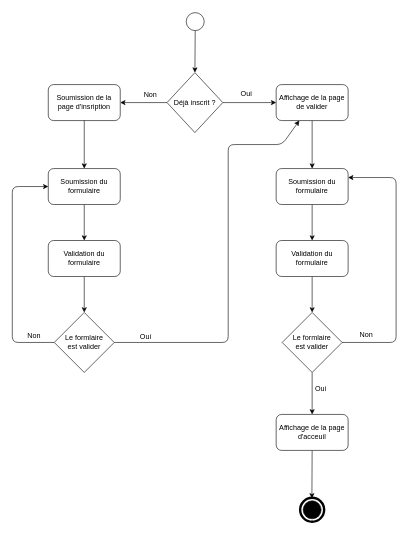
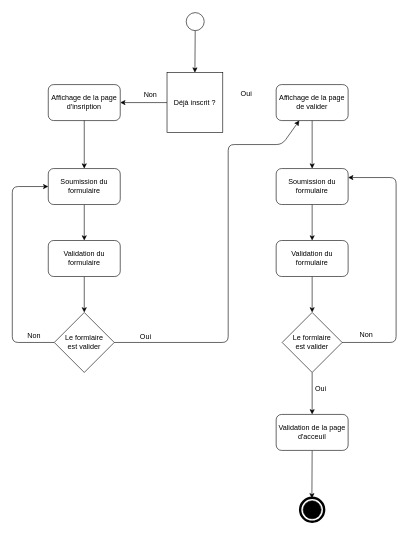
(84, 102) -> (84, 102)
(195, 102) -> (195, 102)
(247, 102) -> none
(312, 432) -> (312, 432)
